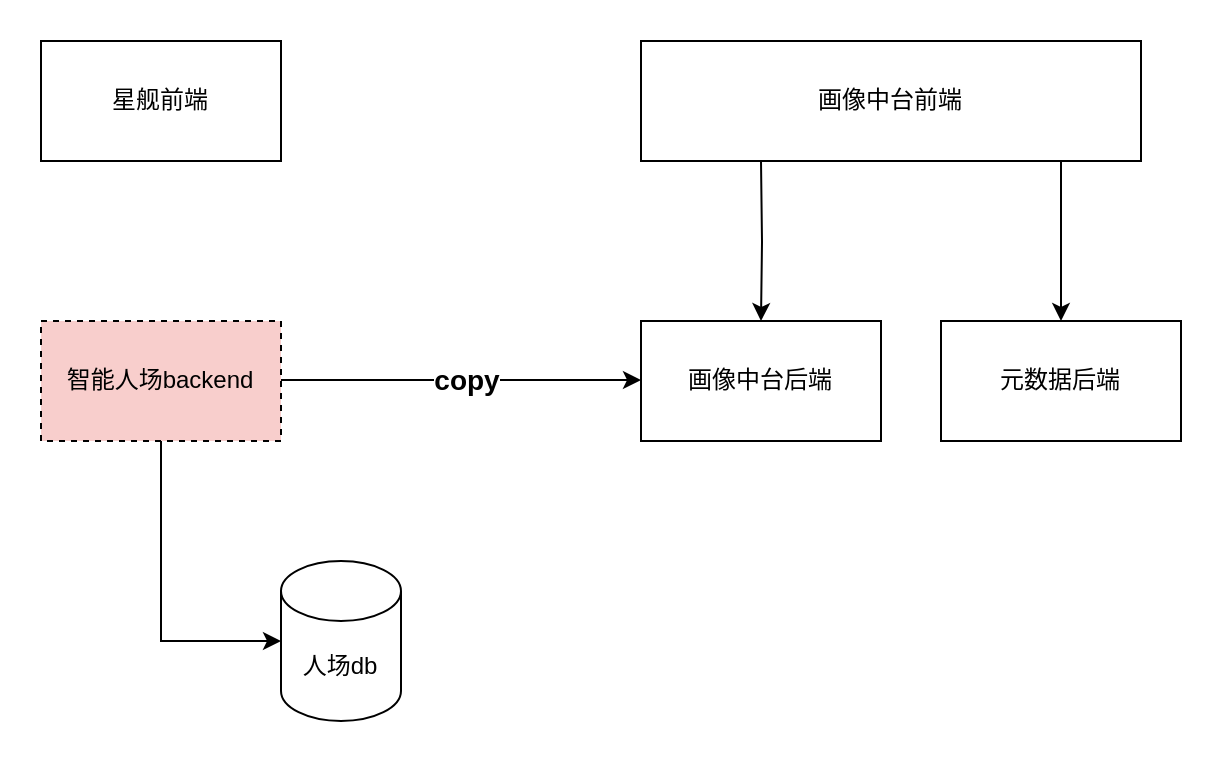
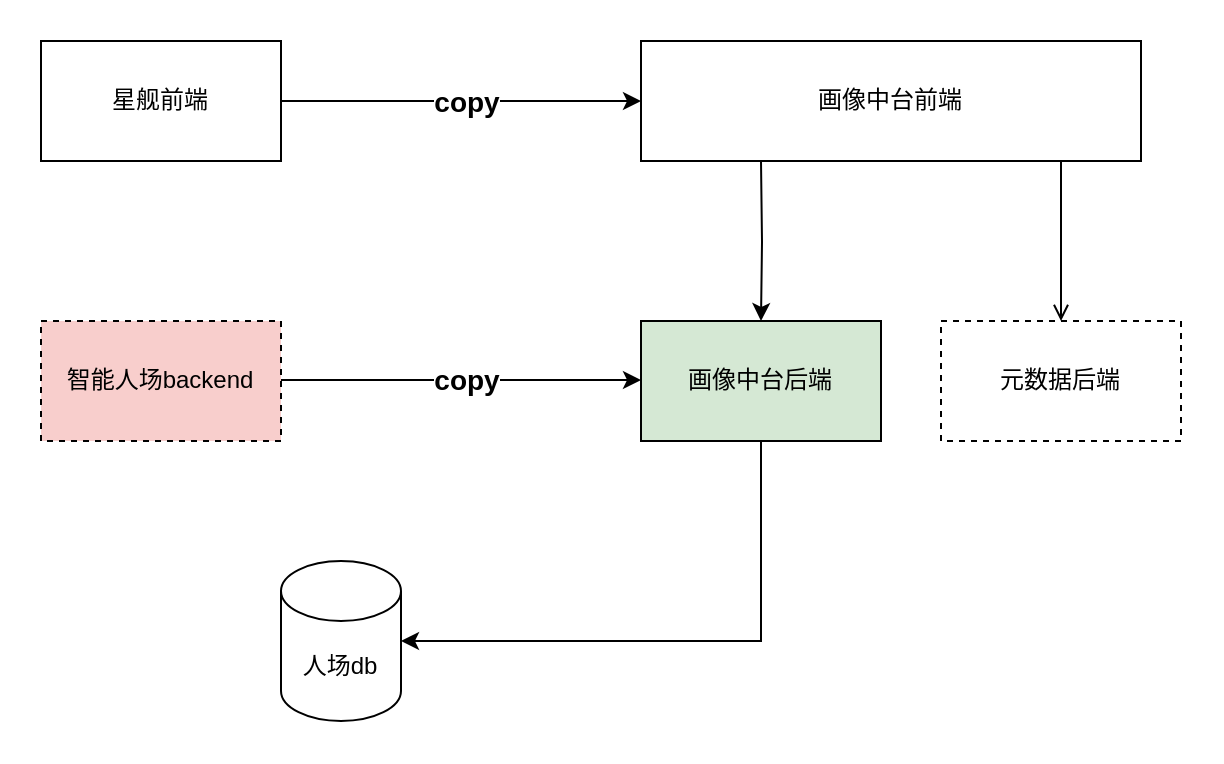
none -> (454, 101)
(1061, 306) -> (1061, 308)
(761, 381) -> (761, 381)
(1061, 381) -> (1061, 381)
(161, 594) -> none
none -> (688, 641)
